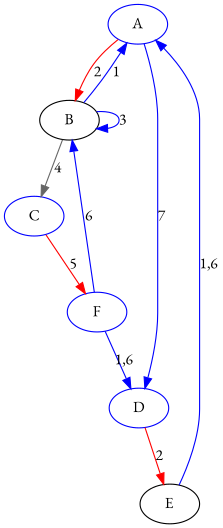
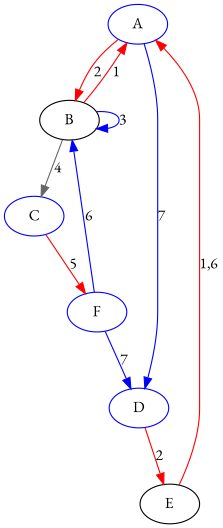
(103, 78) -> (103, 78)
(200, 263) -> (200, 263)
(124, 360) -> (124, 360)
